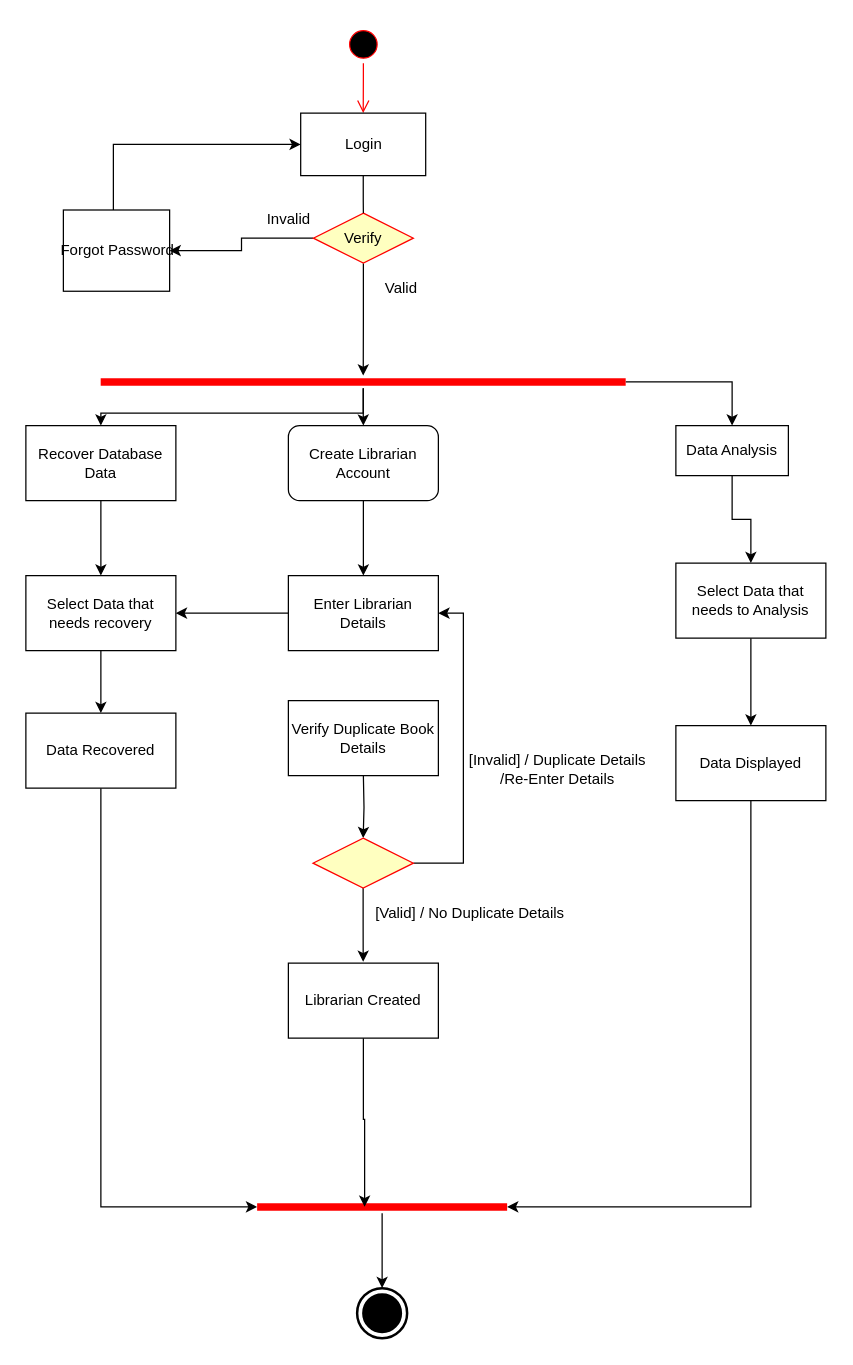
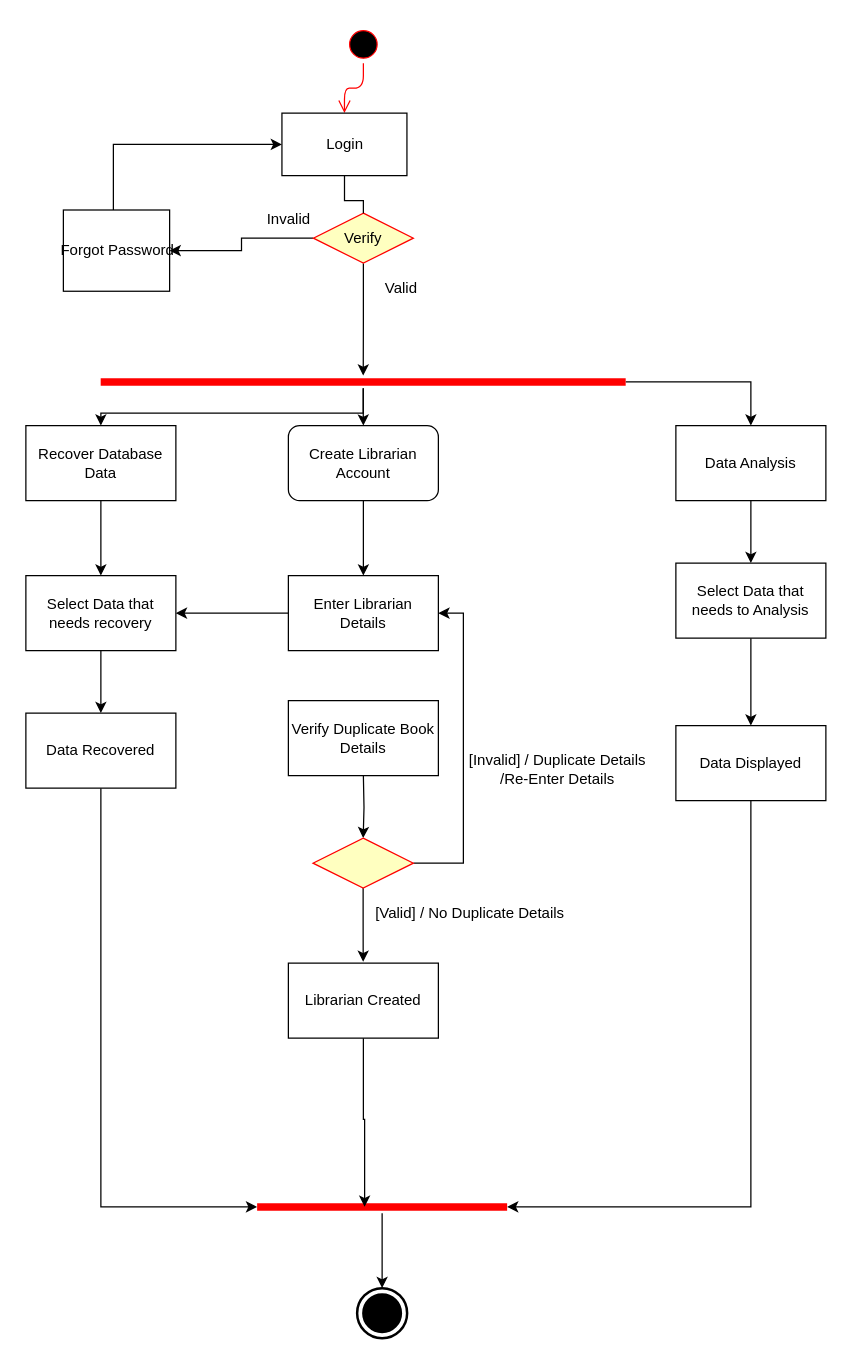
(363, 144) -> (344, 144)
(732, 451) -> (751, 463)
